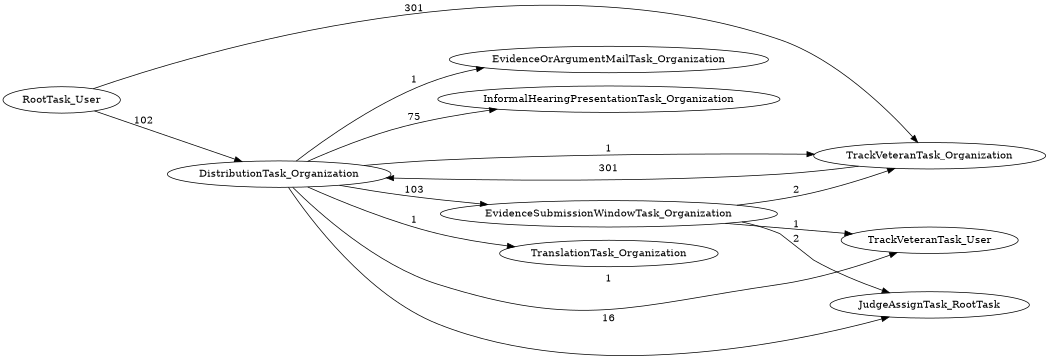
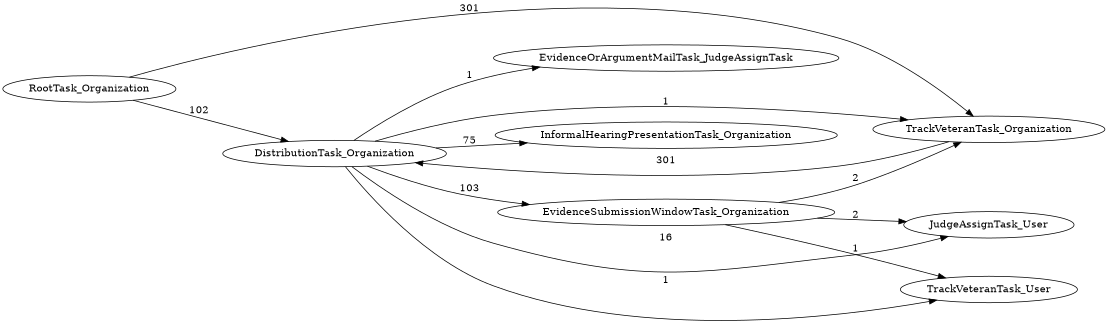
(609, 60) -> (666, 58)
(62, 100) -> (89, 89)
(609, 253) -> none
(930, 305) -> (989, 225)
